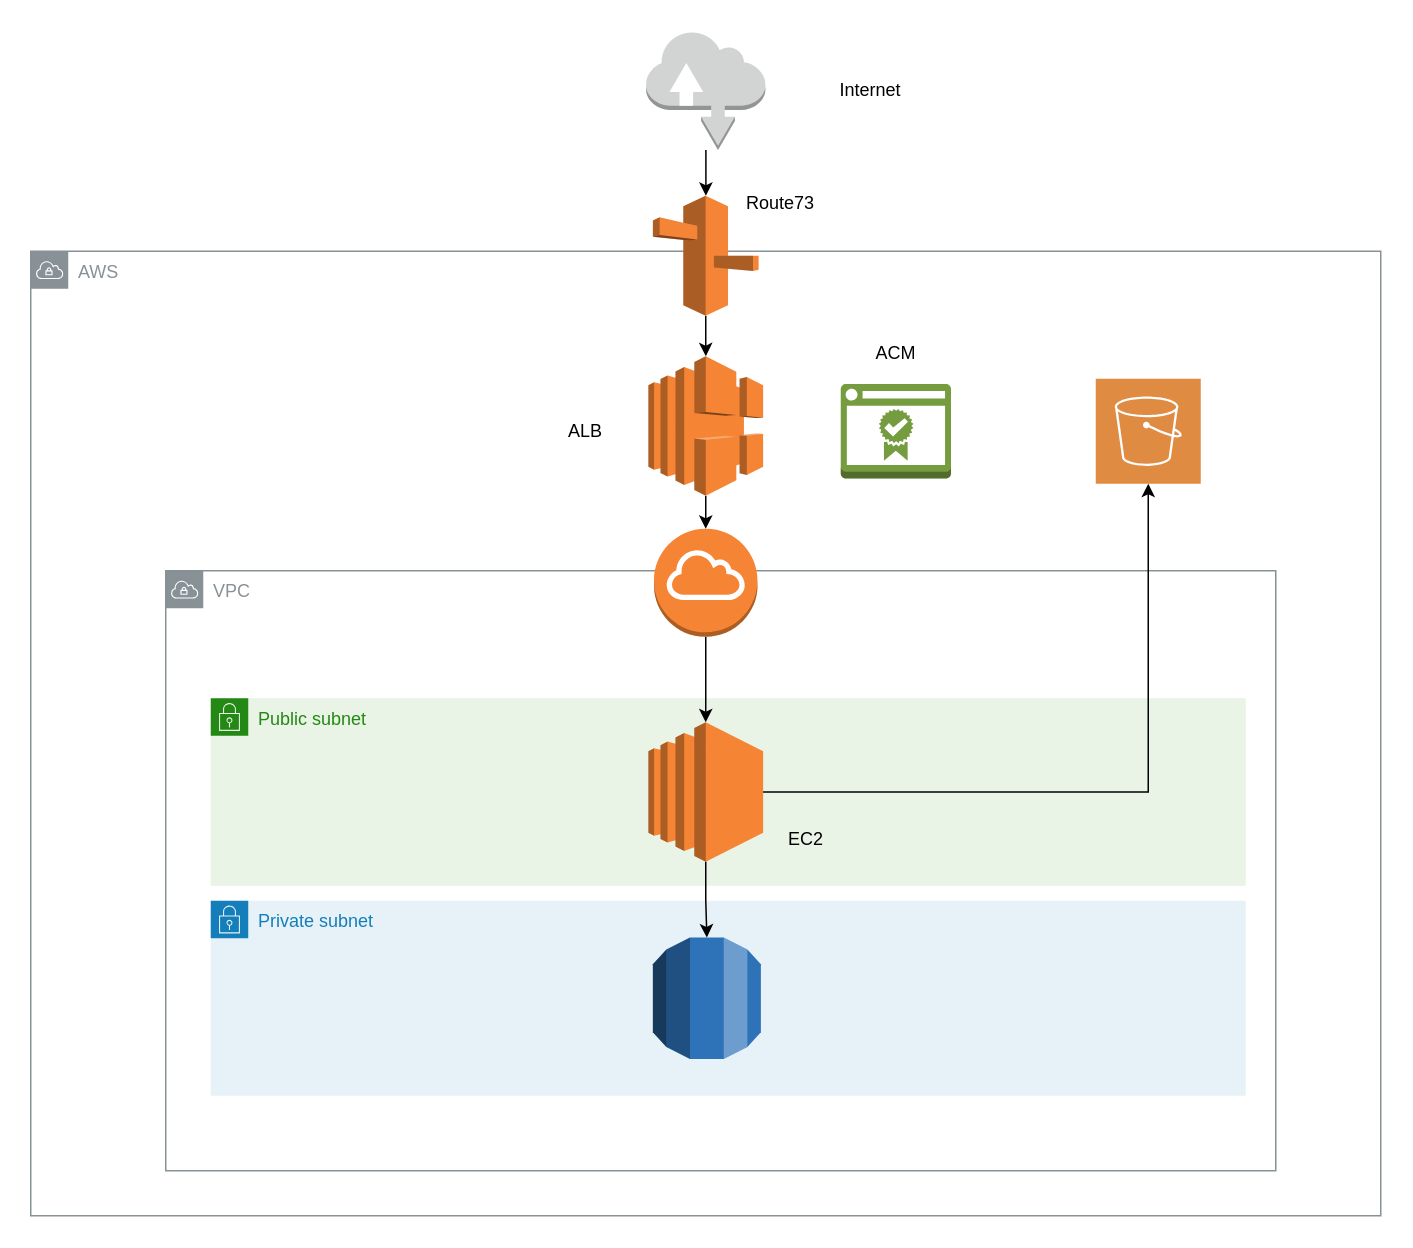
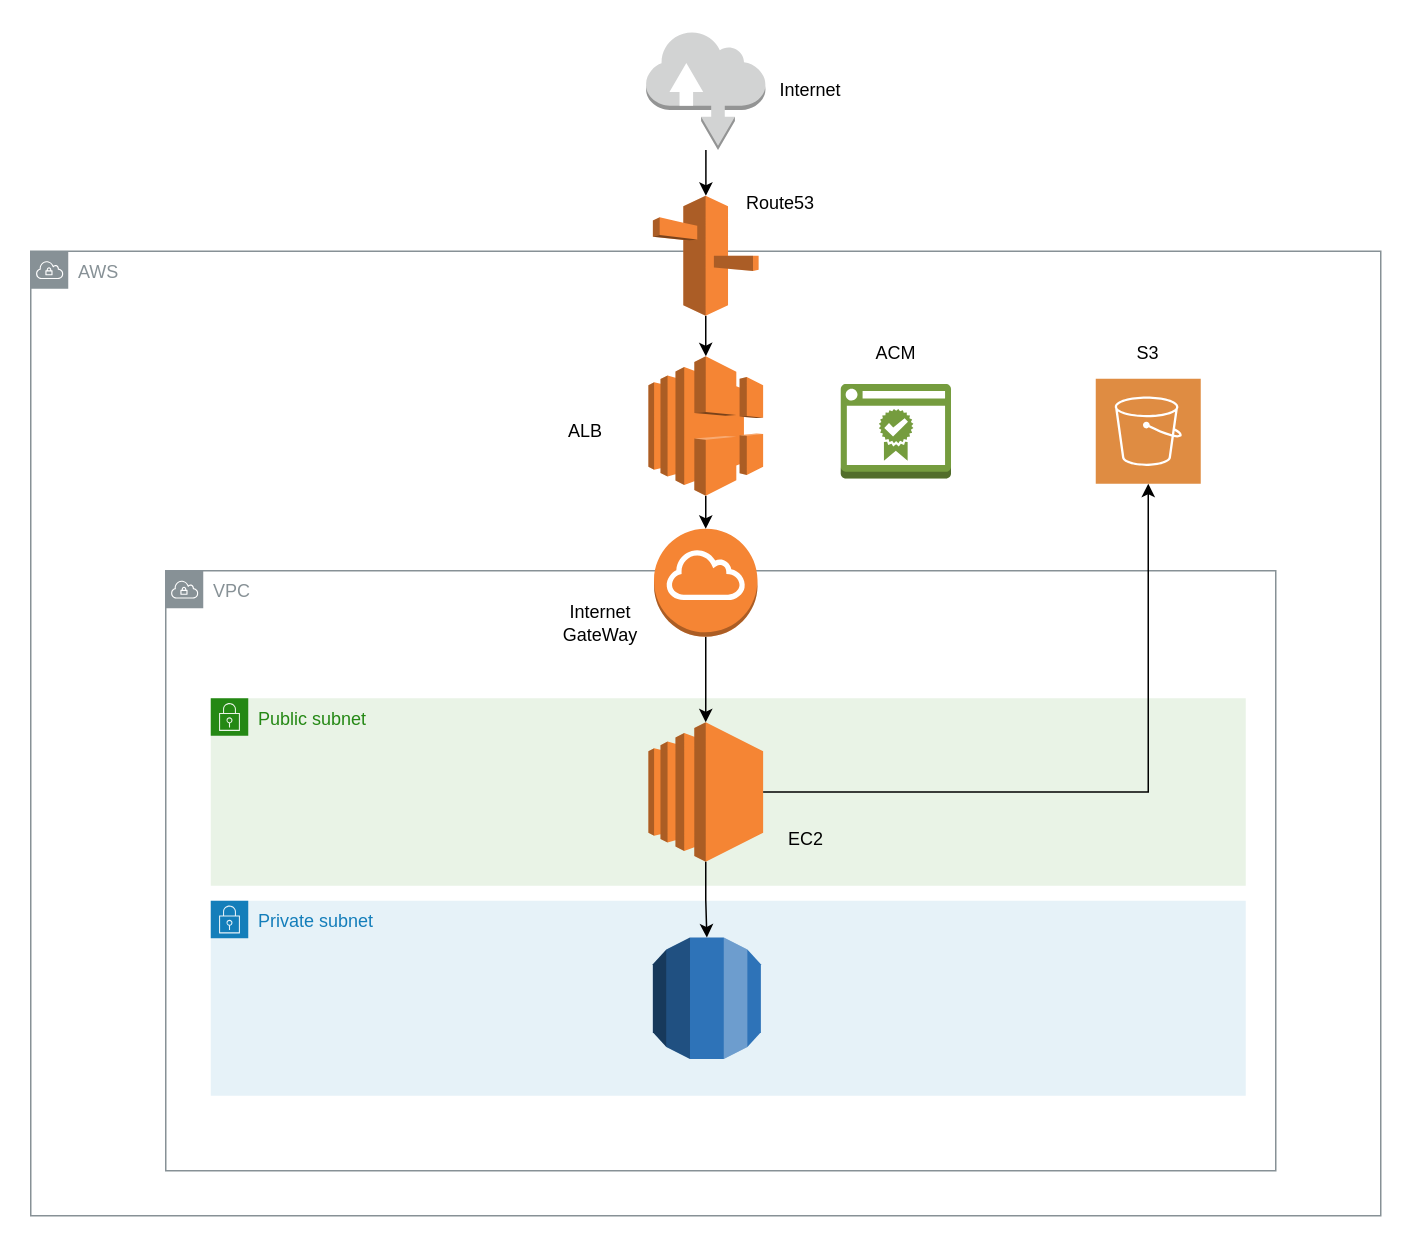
(870, 90) -> (810, 90)
(781, 203) -> (781, 203)
none -> (1148, 353)
none -> (601, 623)
